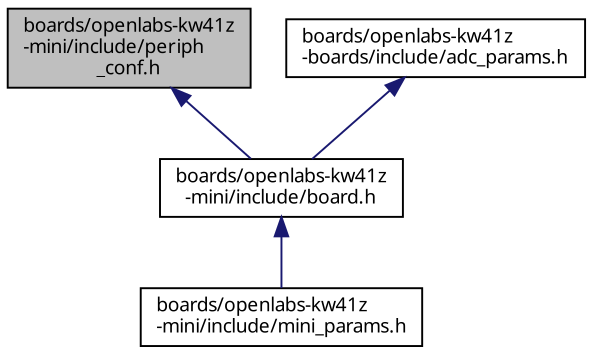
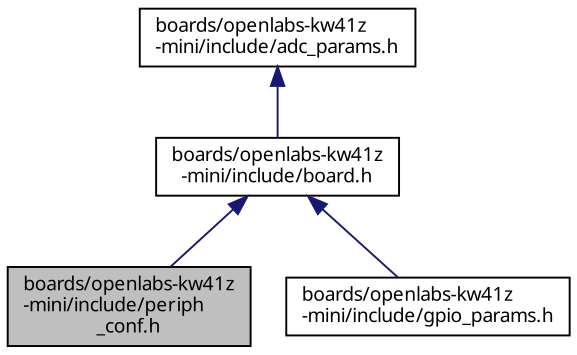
(436, 48) -> (278, 38)
(219, 130) -> (202, 238)
(281, 317) -> (428, 307)
